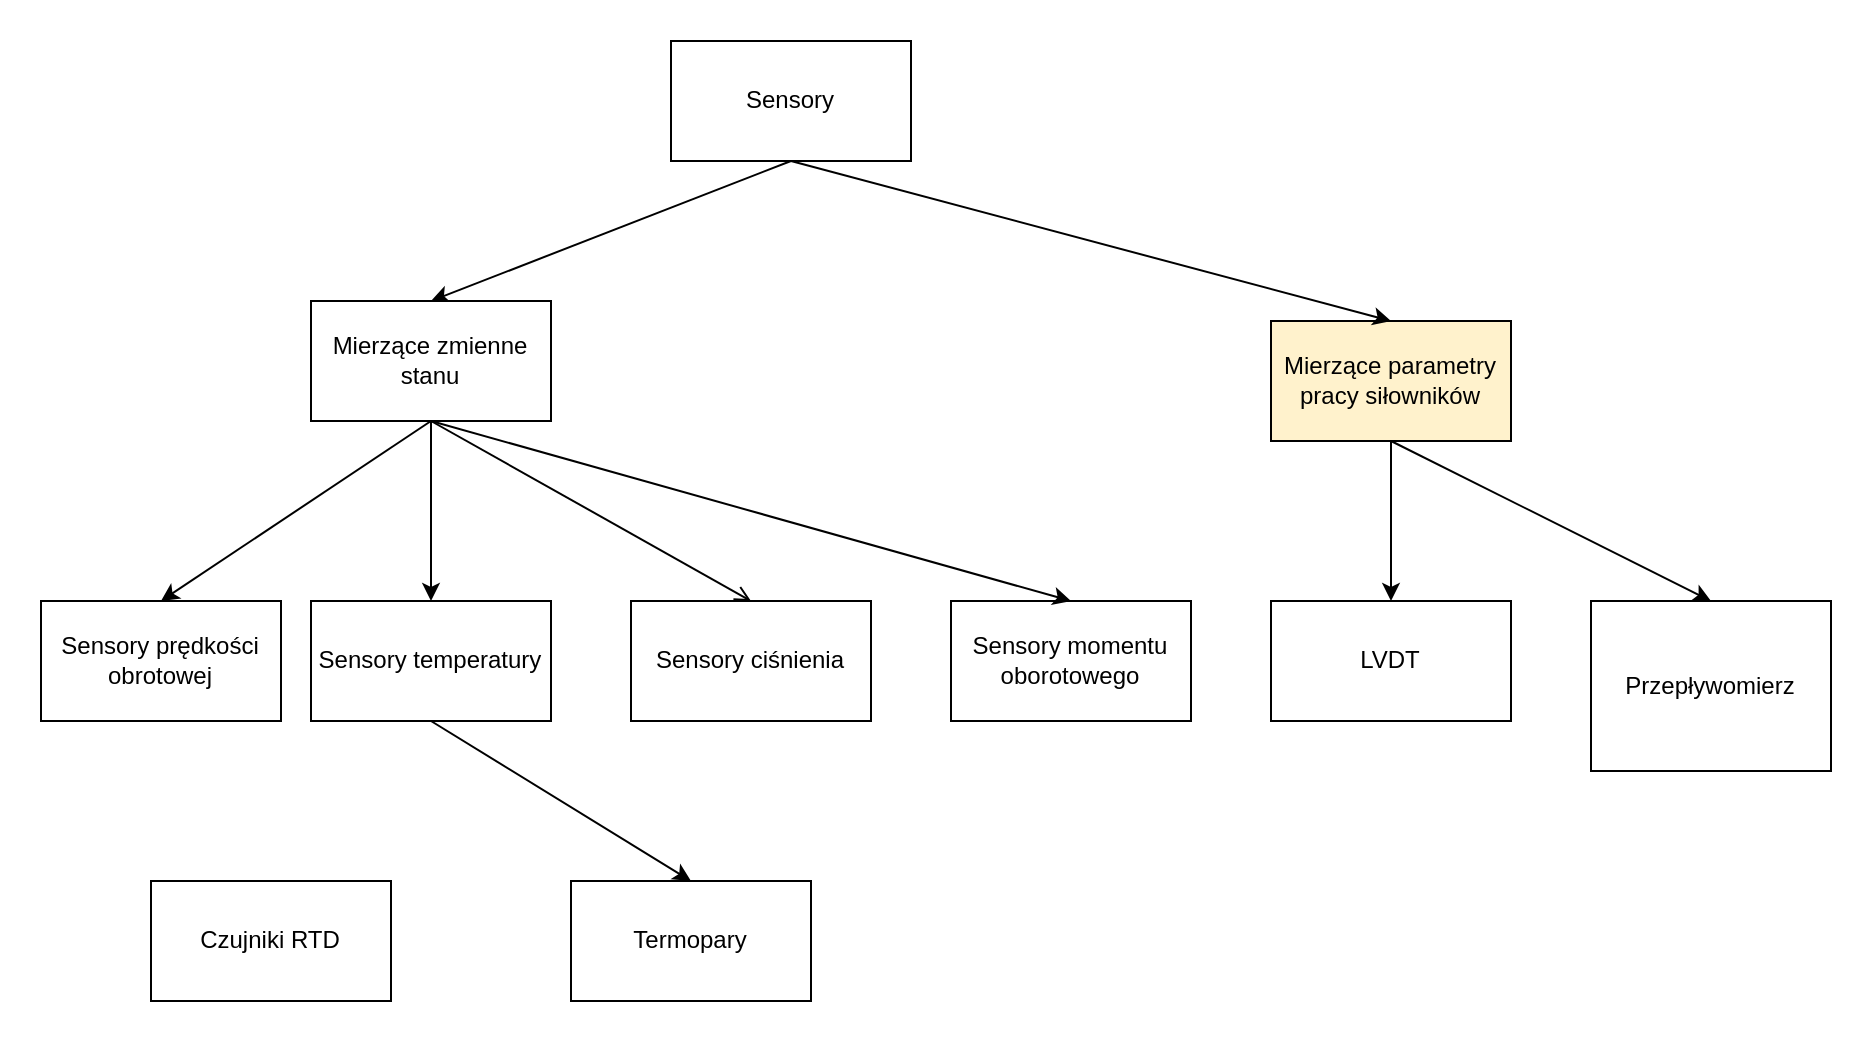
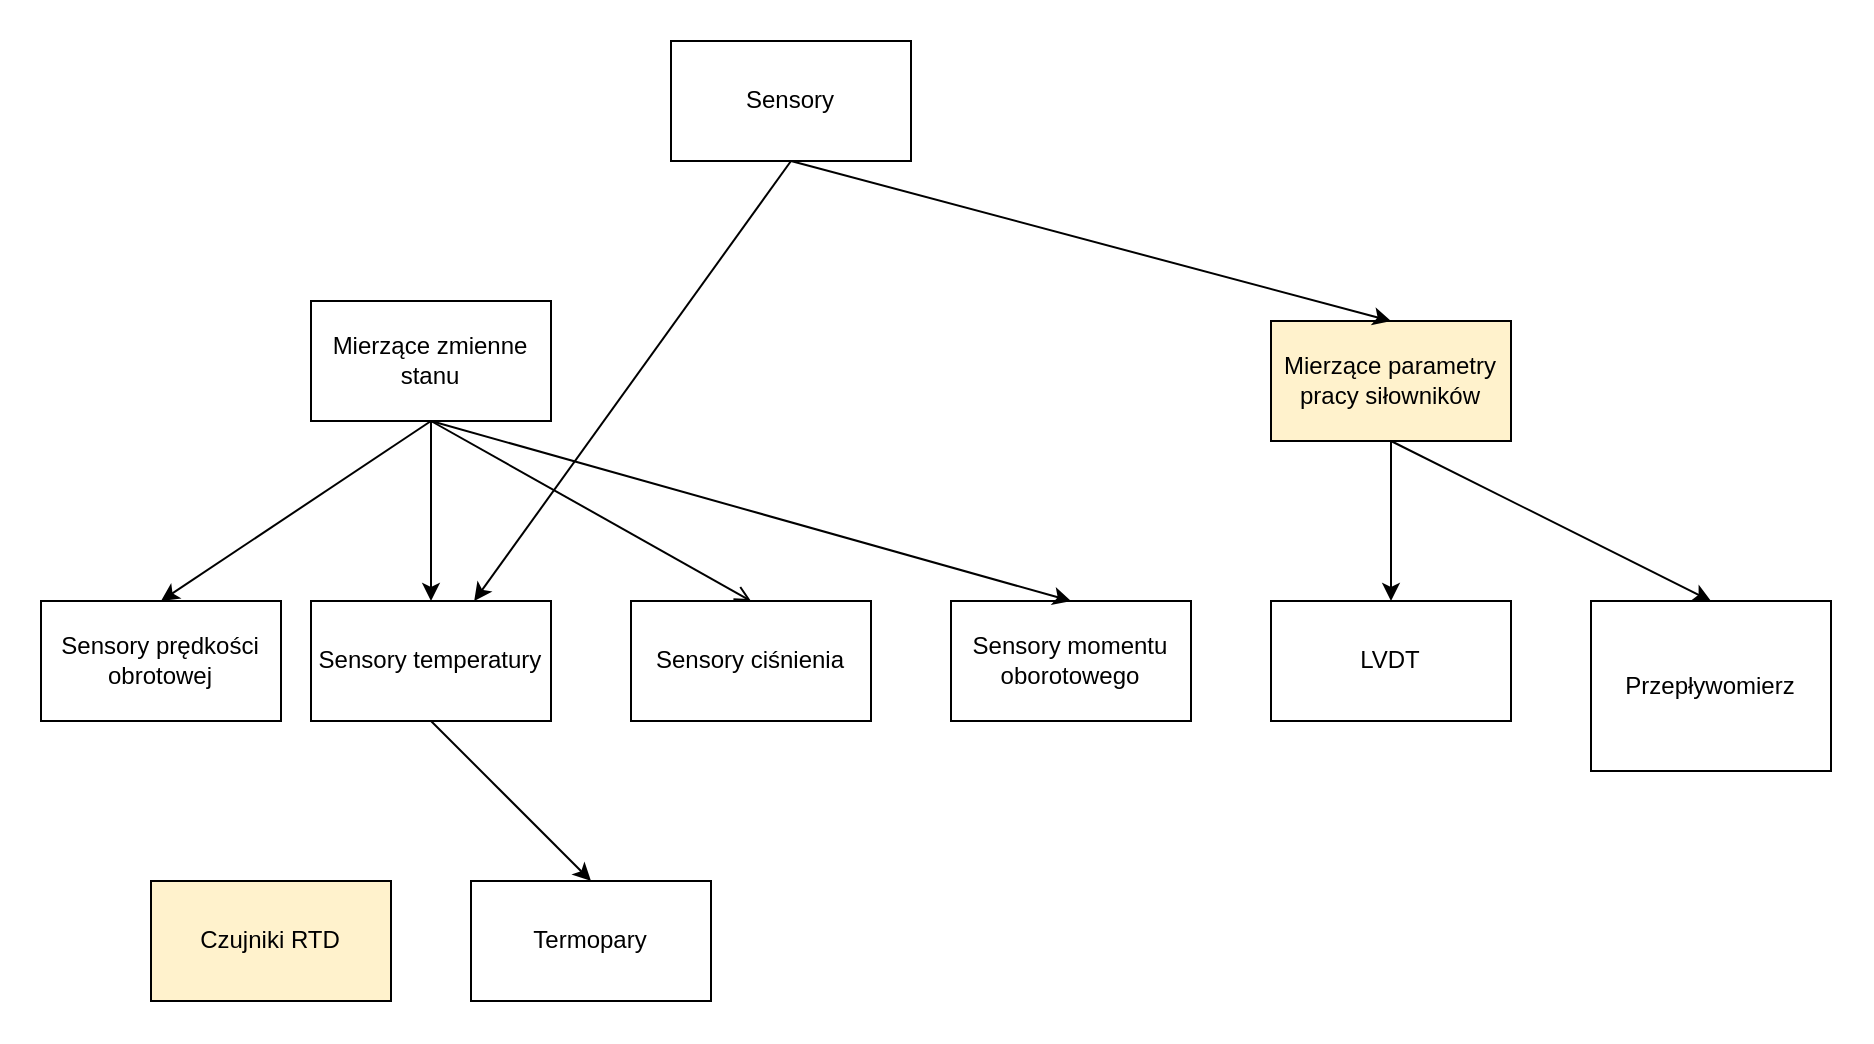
(616, 229) -> (636, 376)
(271, 941) -> (271, 941)
(691, 941) -> (591, 941)
